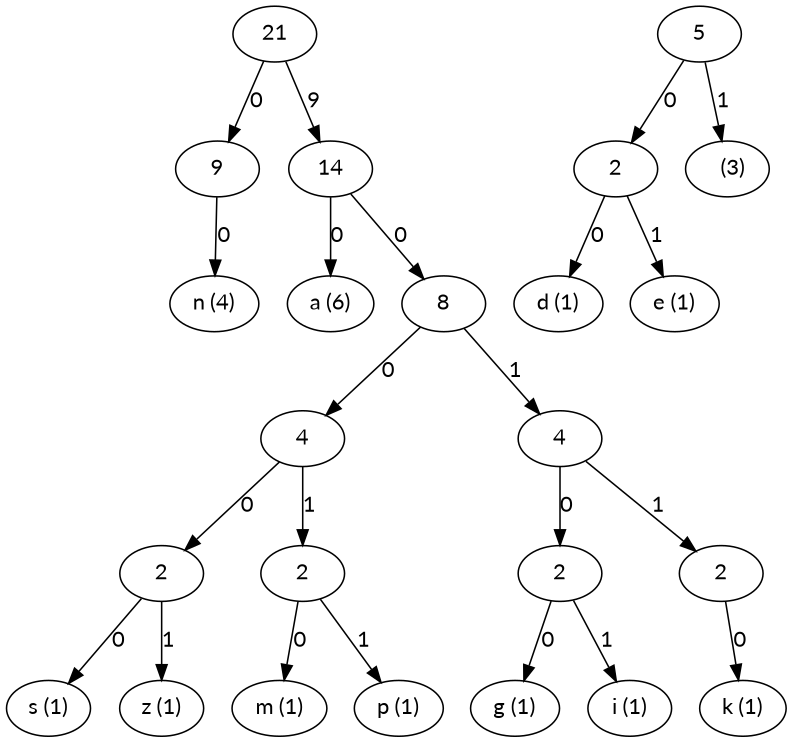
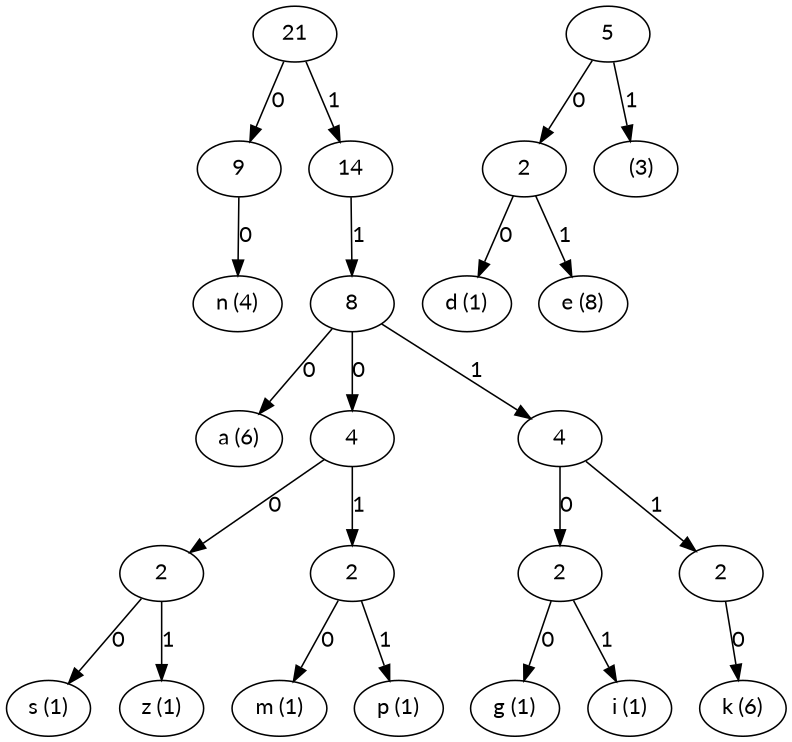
(314, 102) -> (334, 102)
(331, 229) -> (301, 365)
(401, 236) -> (359, 236)
(675, 304) -> (583, 304)
(743, 708) -> (743, 708)
